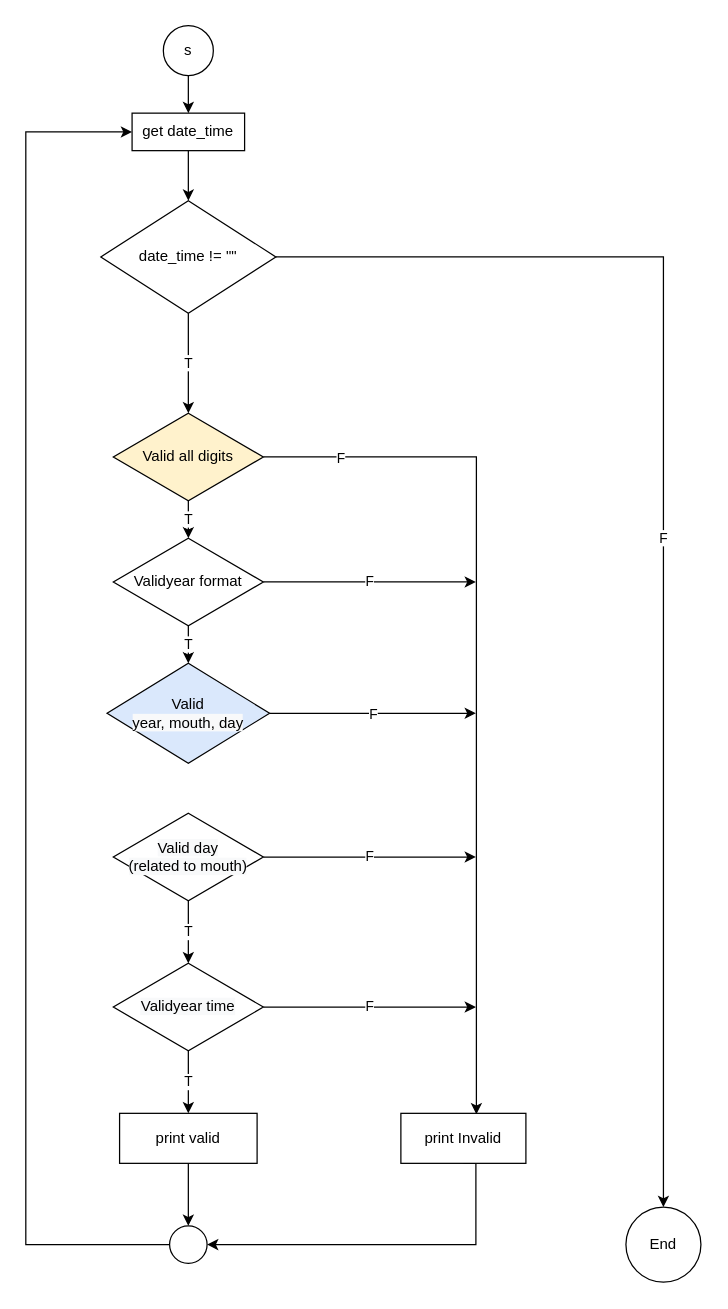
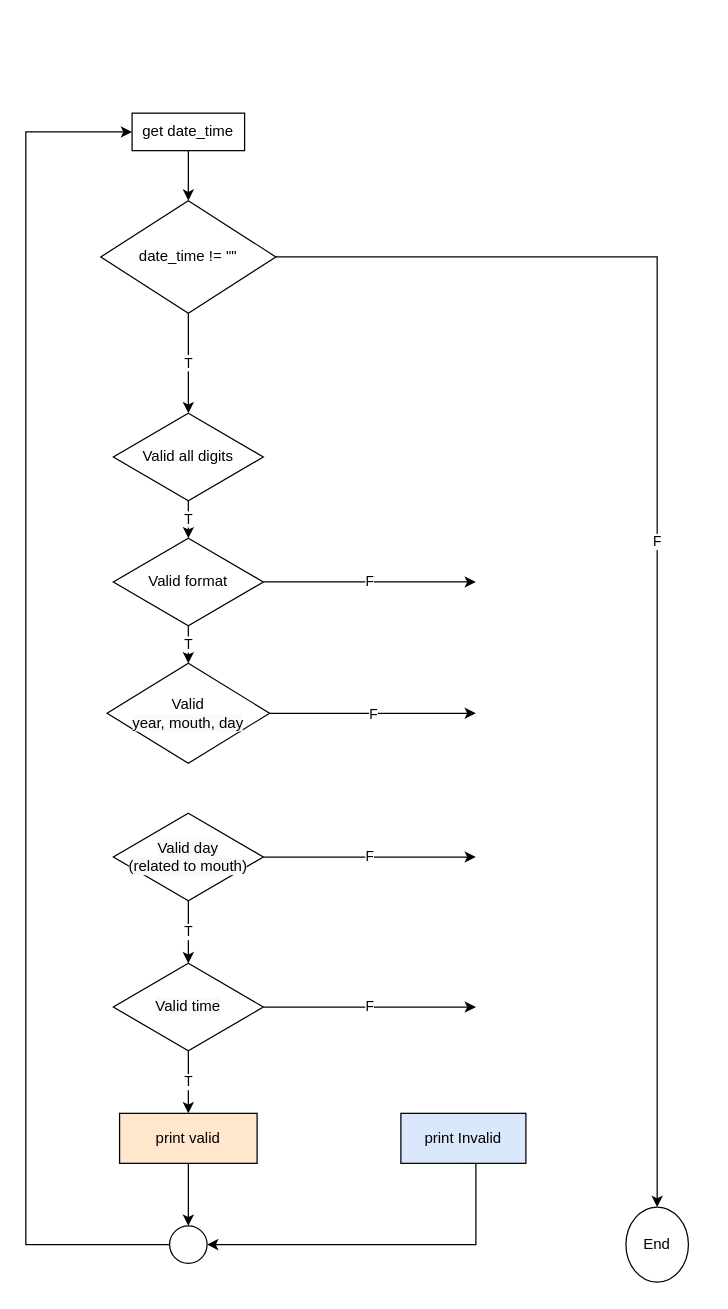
(188, 51) -> none
(188, 90) -> none
(188, 457) -> (188, 457)
(188, 582) -> (188, 582)
(476, 675) -> none
(188, 713) -> (188, 713)
(188, 1007) -> (188, 1007)
(188, 1138) -> (188, 1138)
(463, 1138) -> (463, 1138)
(663, 1244) -> (657, 1244)
